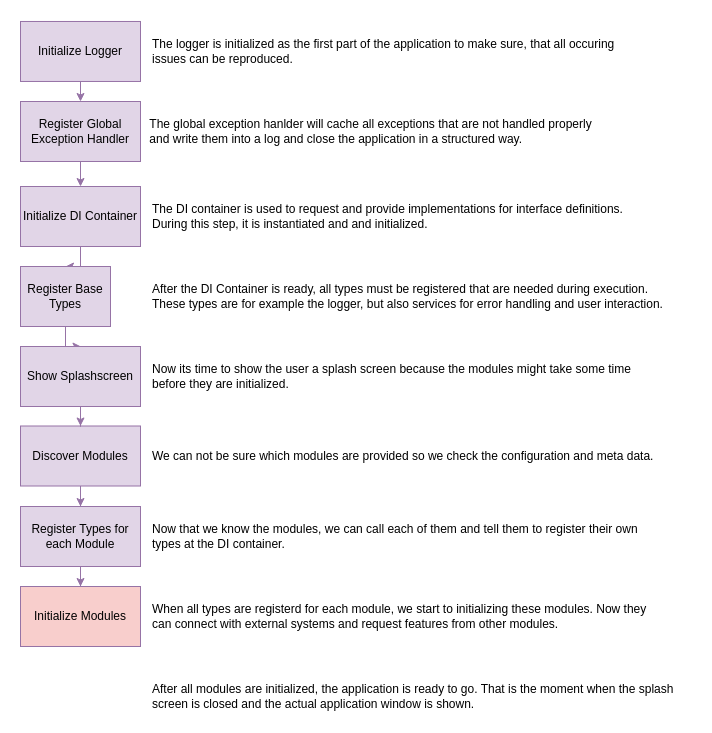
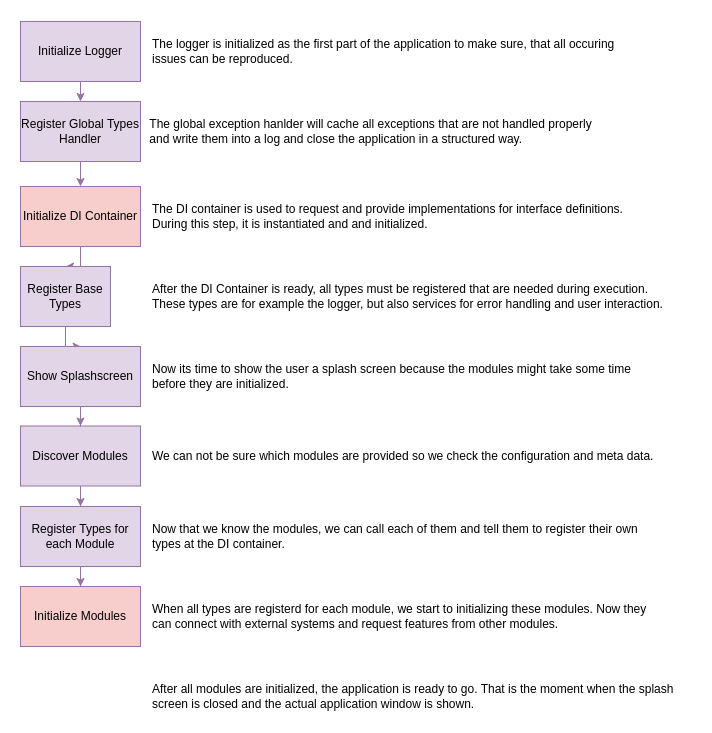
(81, 132) -> (81, 132)
(81, 217) -> (81, 217)
